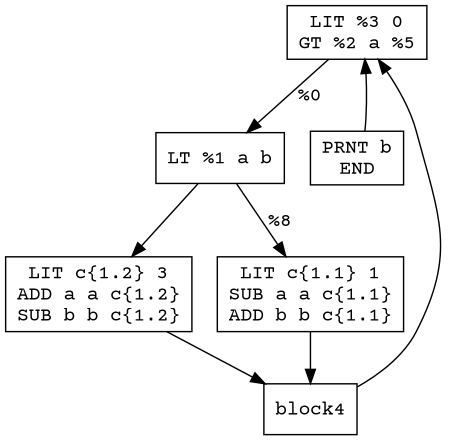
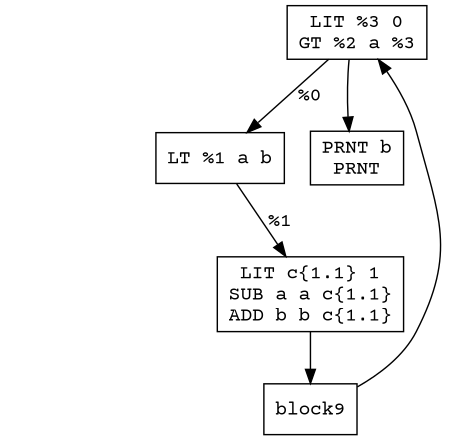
(357, 42) -> (357, 42)
(366, 102) -> (348, 88)
(357, 168) -> (357, 168)
(280, 221) -> (280, 221)
(99, 294) -> none
(310, 409) -> (310, 409)
